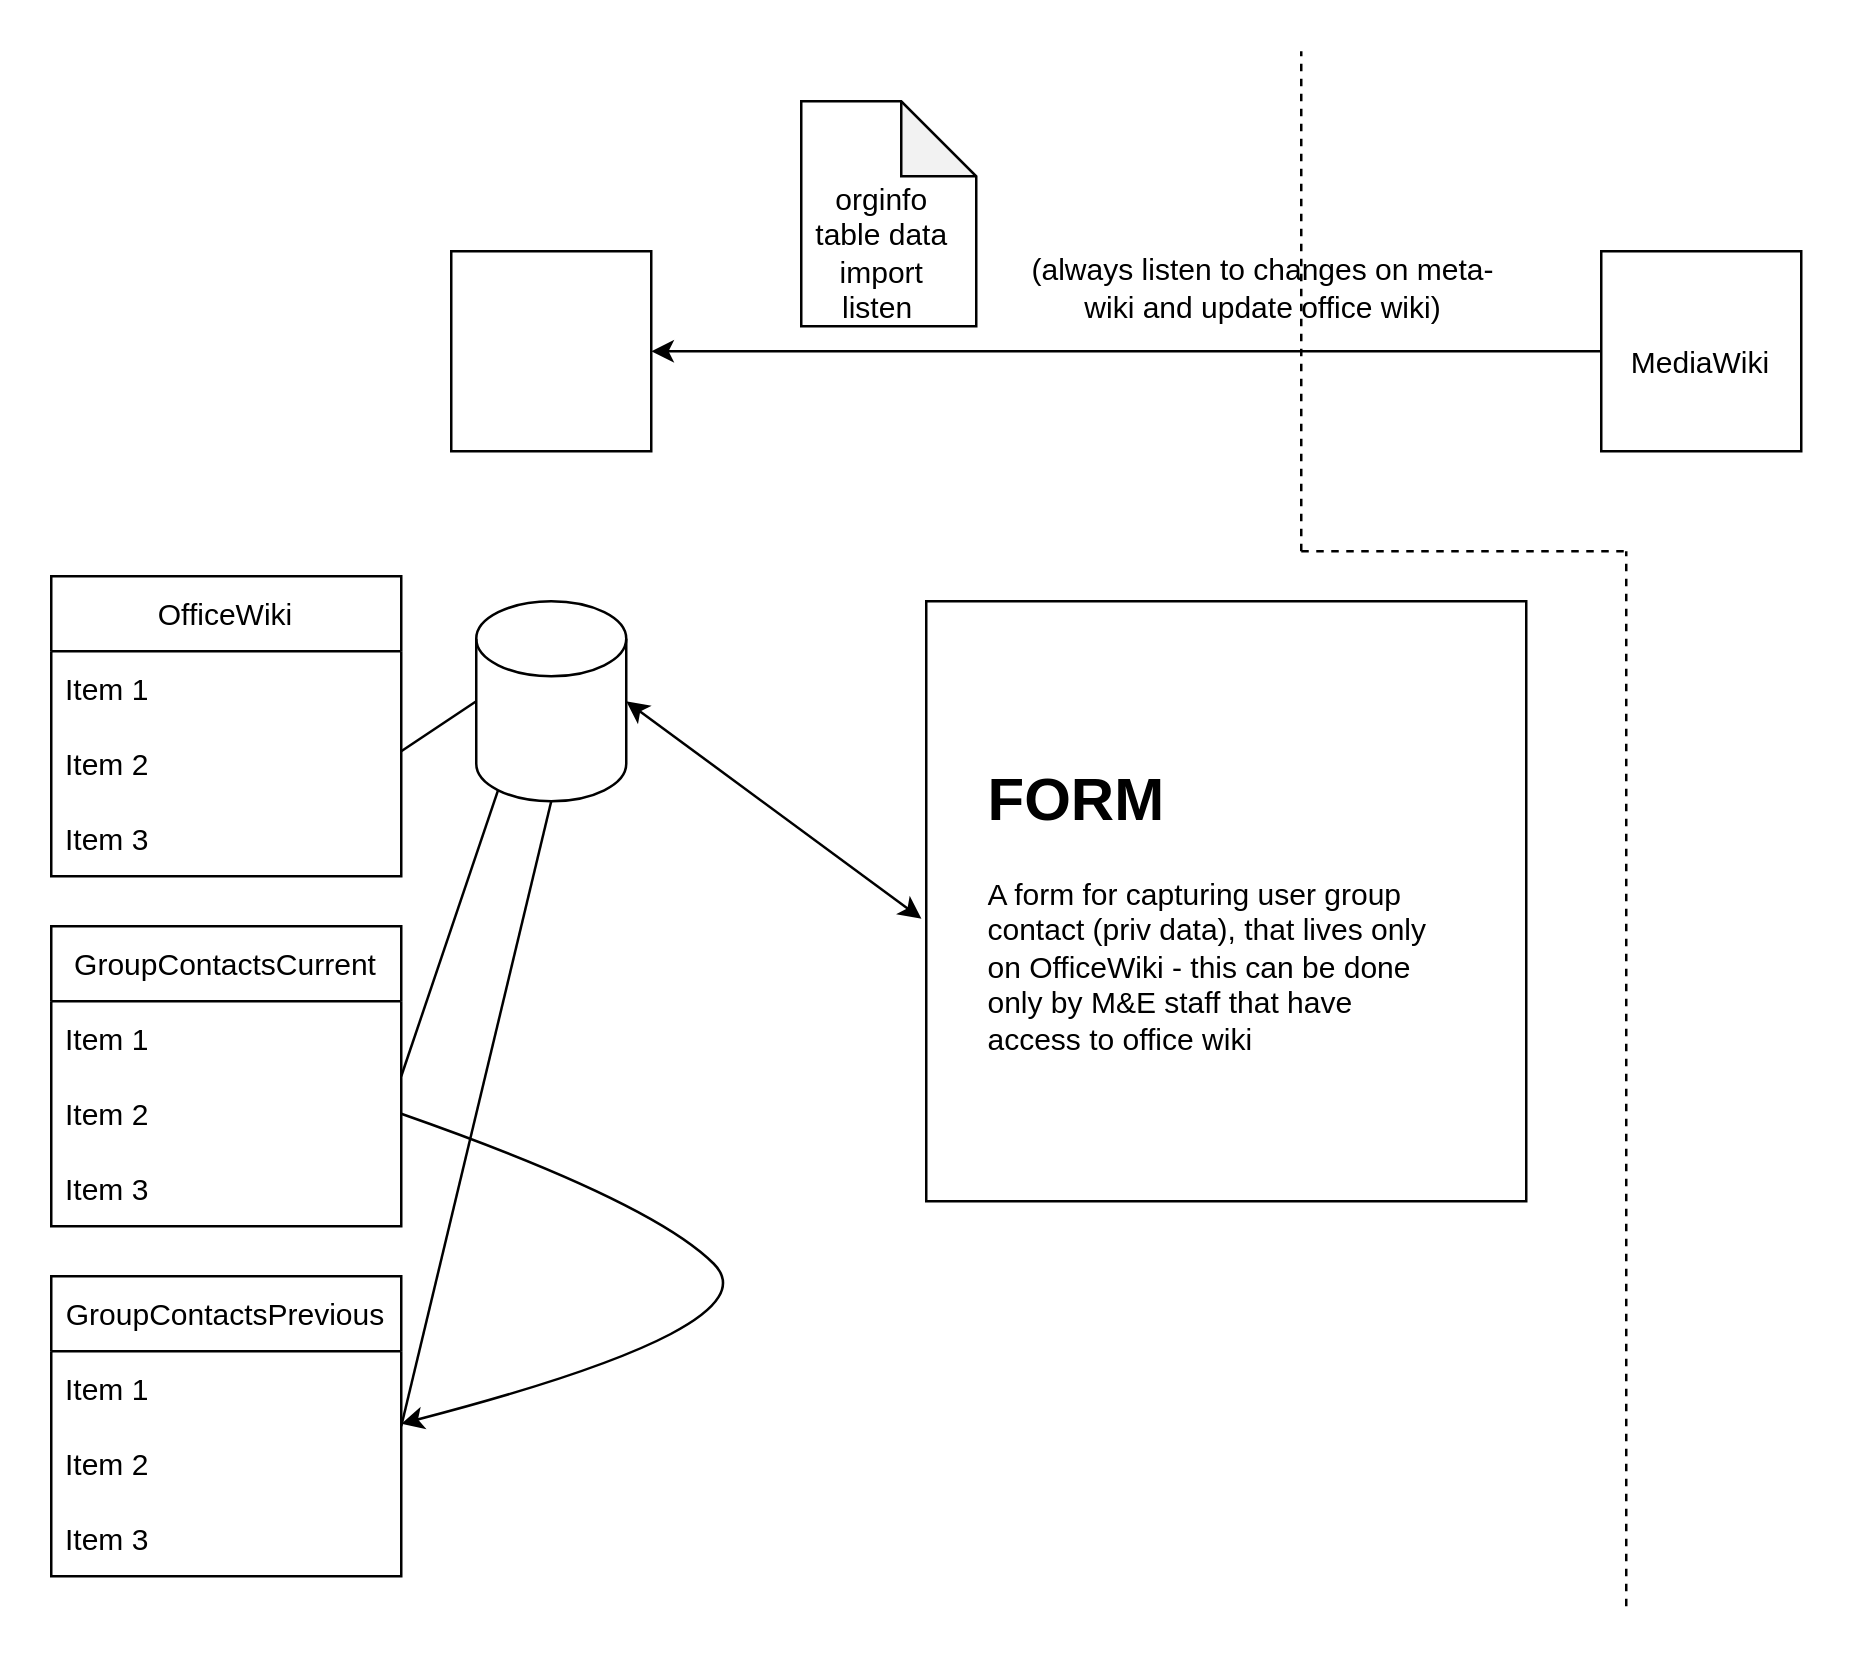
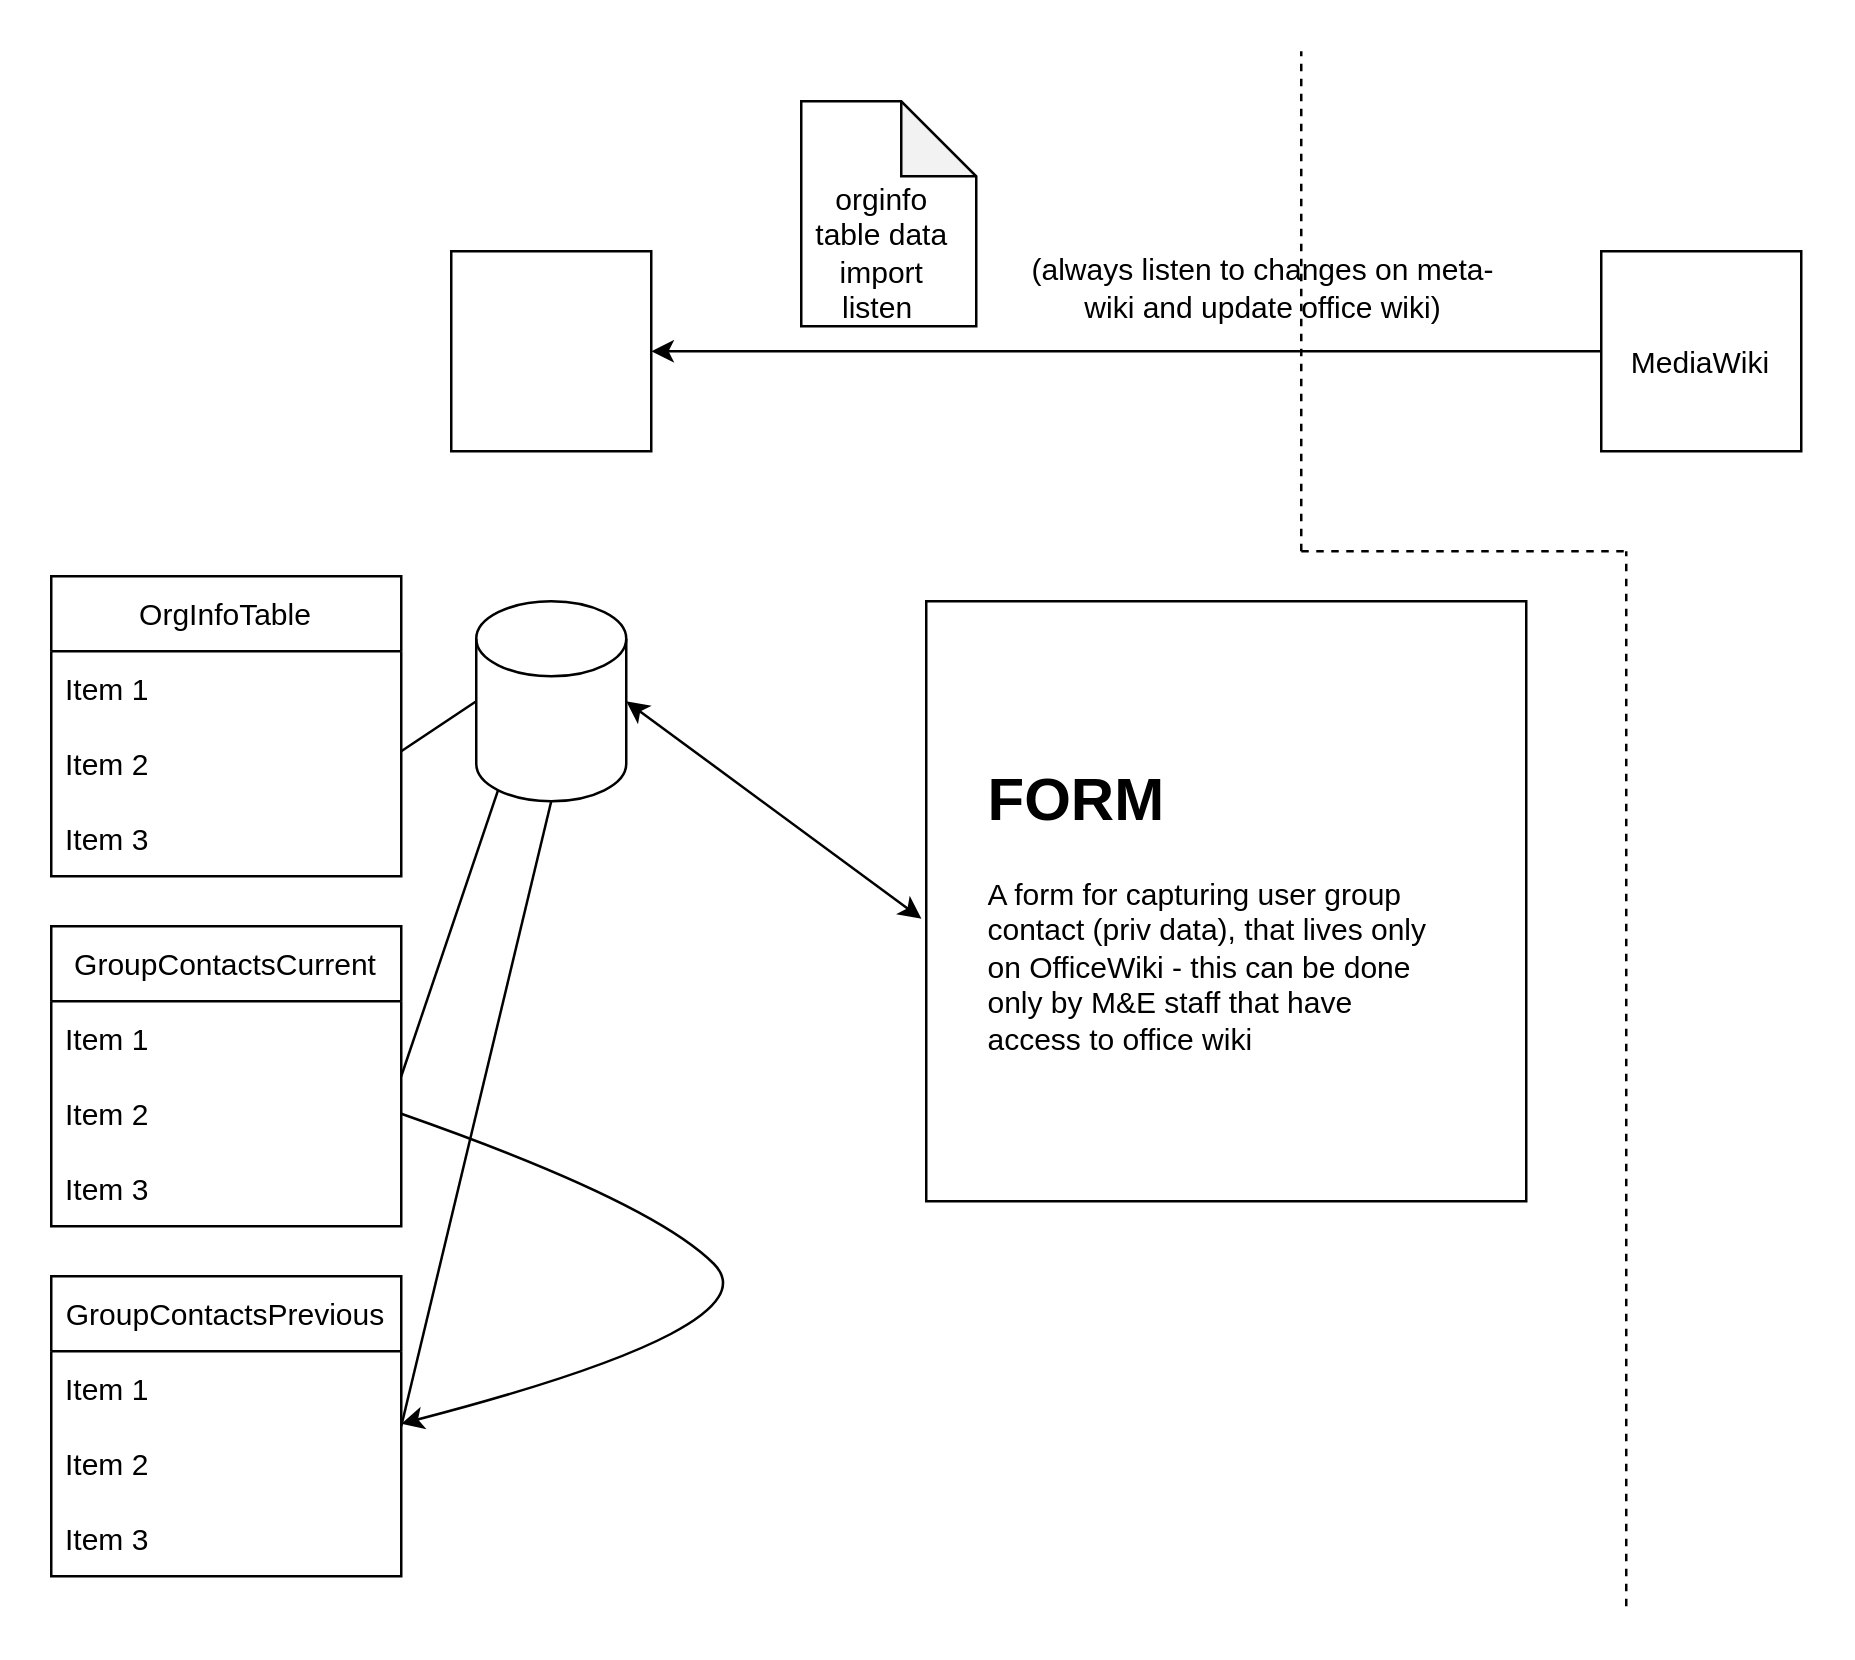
(225, 615) -> (225, 615)
